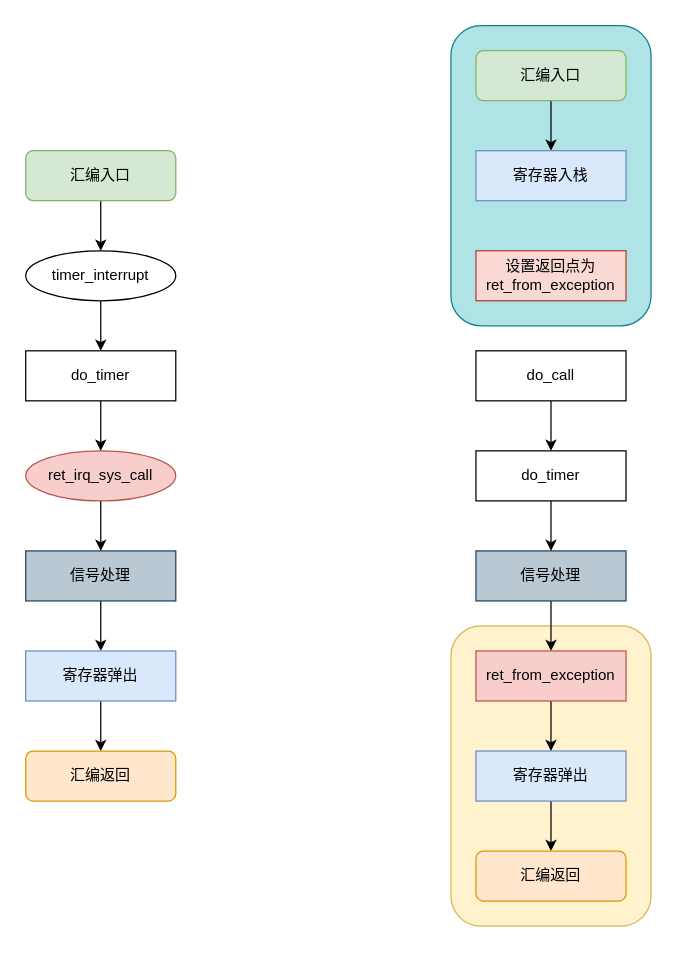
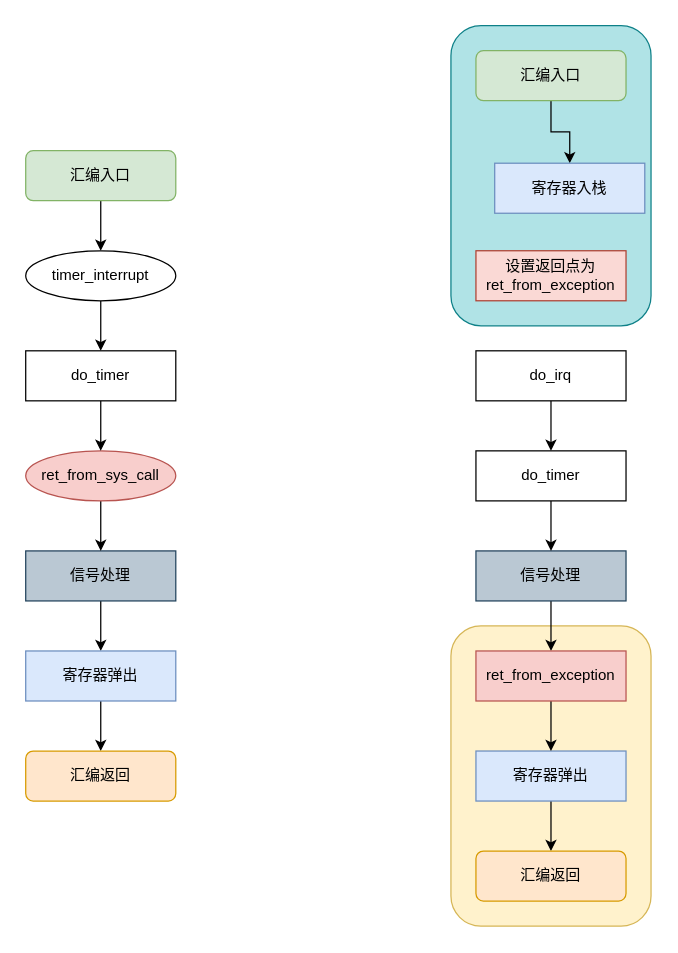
(551, 176) -> (569, 188)
(551, 376) -> (551, 376)
(101, 476) -> (101, 476)
